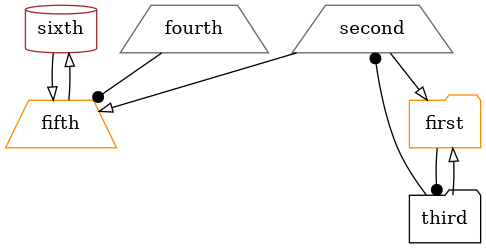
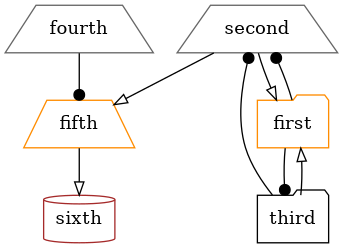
(52, 70) -> none
none -> (286, 81)
